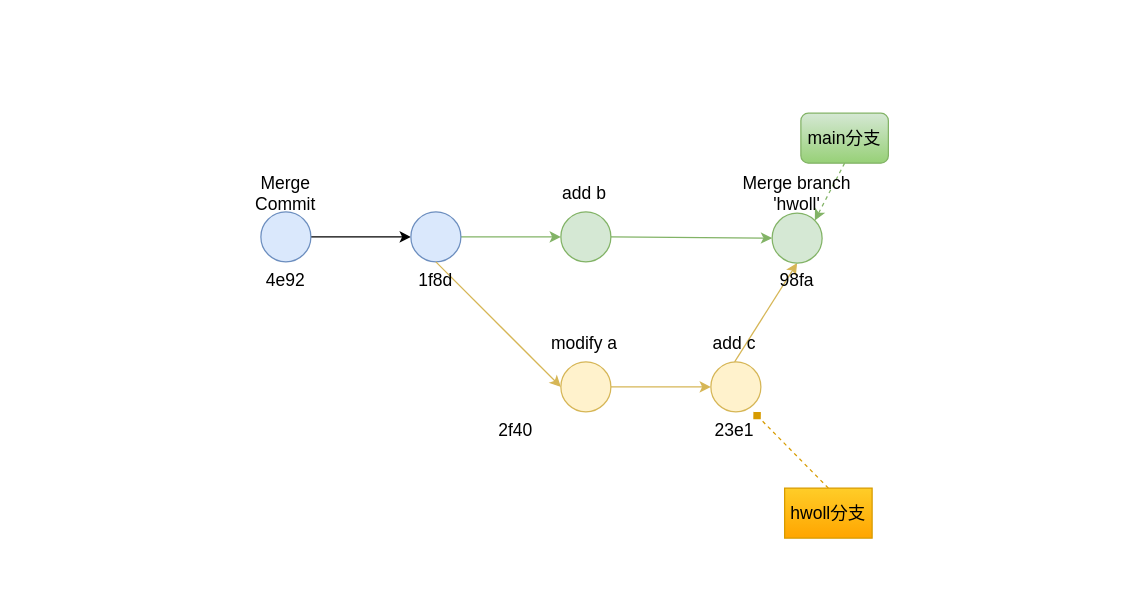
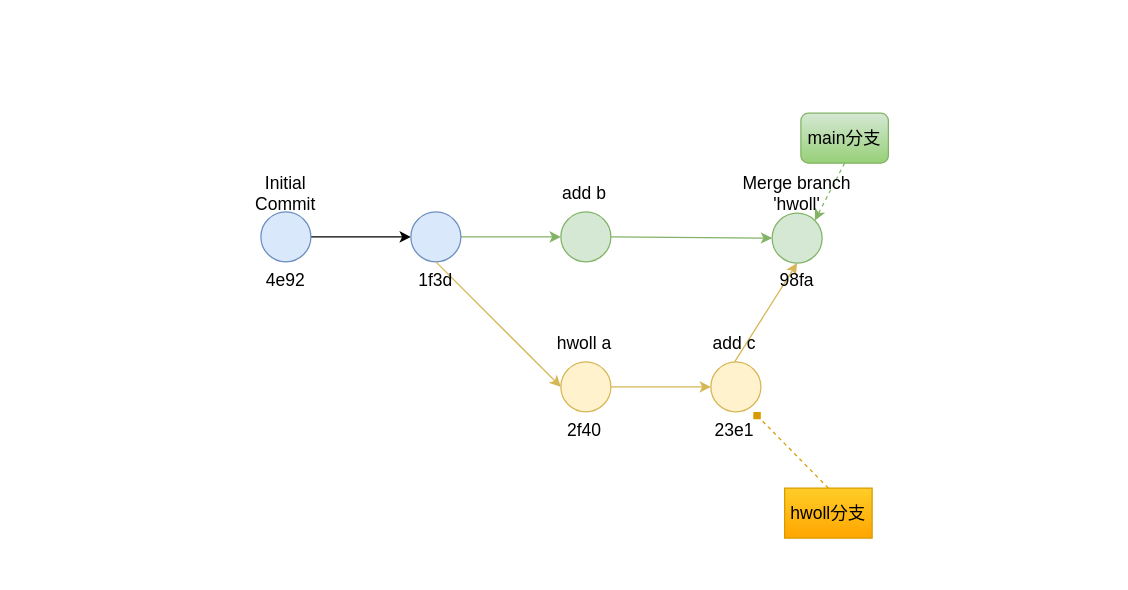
(286, 193) -> (286, 193)
(436, 281) -> (436, 281)
(584, 343) -> (584, 343)
(516, 431) -> (584, 431)
